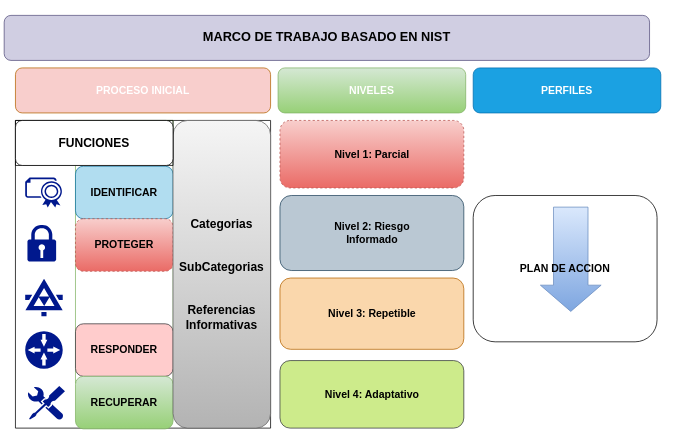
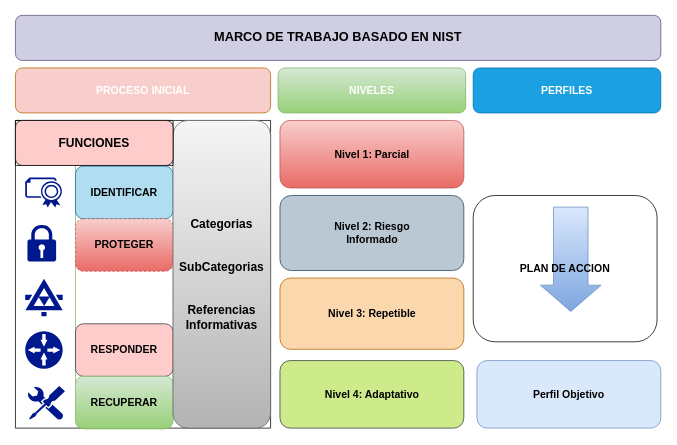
(327, 38) -> (338, 38)
(94, 143) -> (94, 143)
(372, 154) -> (372, 154)
none -> (569, 394)
